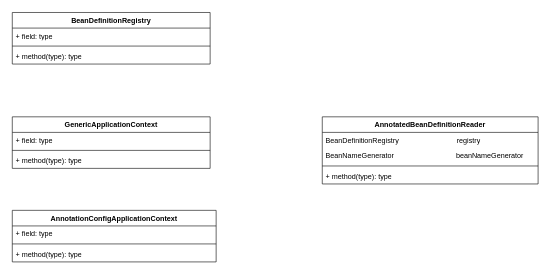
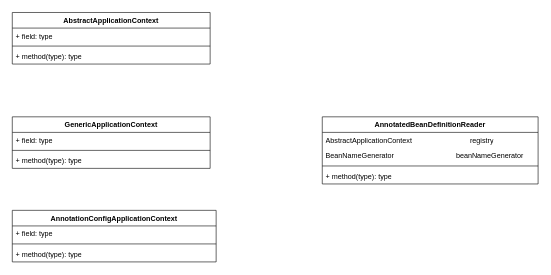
(111, 21) -> (111, 21)
(427, 141) -> (431, 145)
